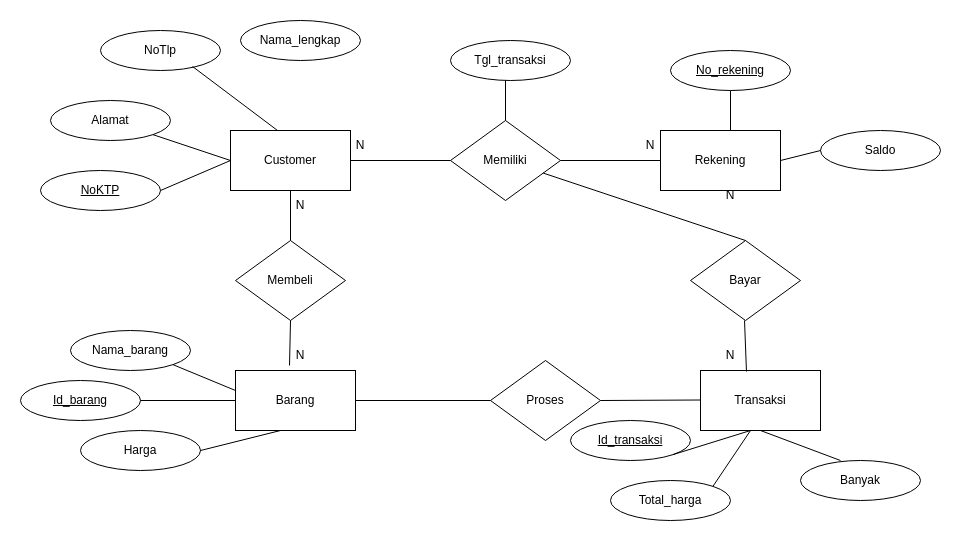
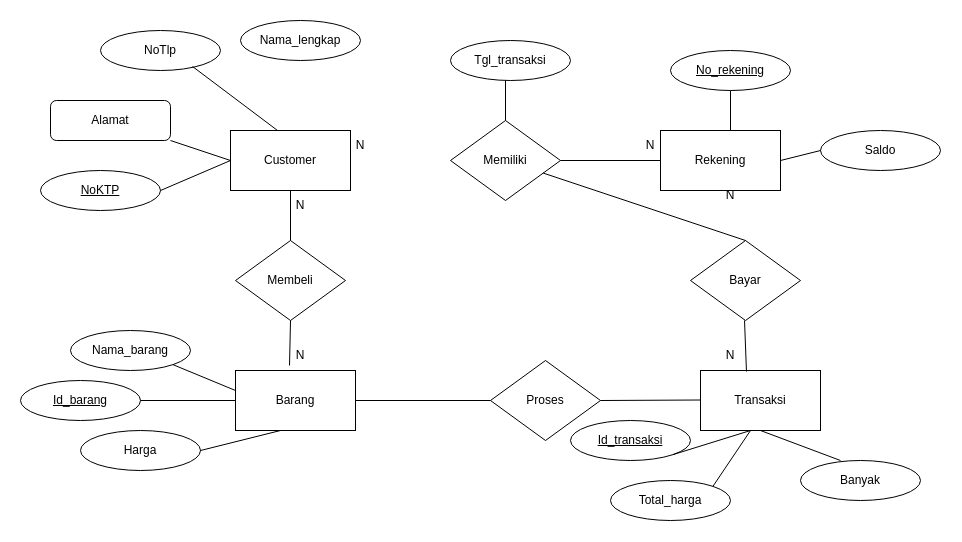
(111, 121) -> (111, 121)
(401, 161) -> none
